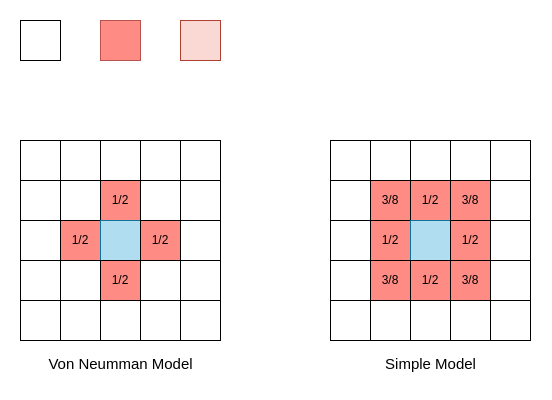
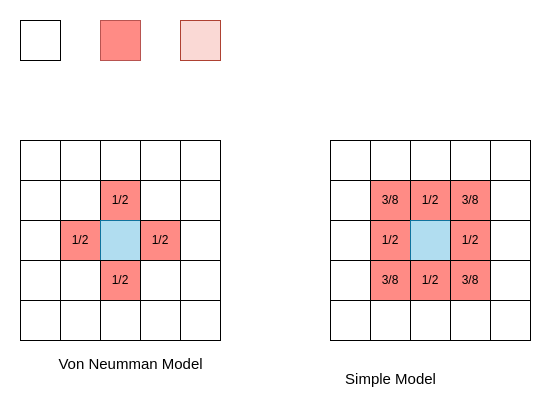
(121, 364) -> (131, 364)
(431, 364) -> (391, 379)
